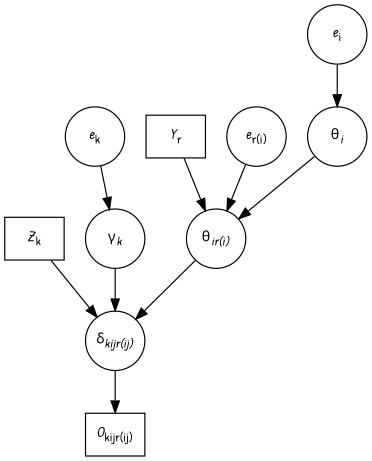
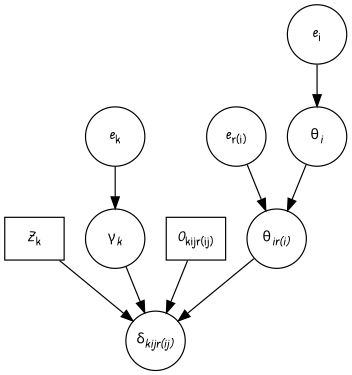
(176, 137) -> none
(115, 386) -> (179, 281)
